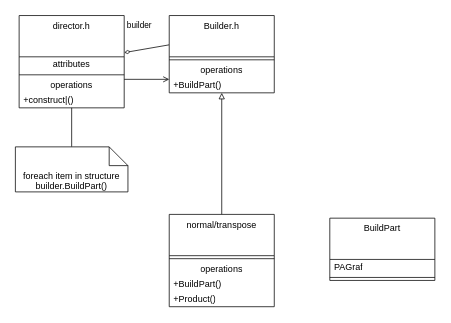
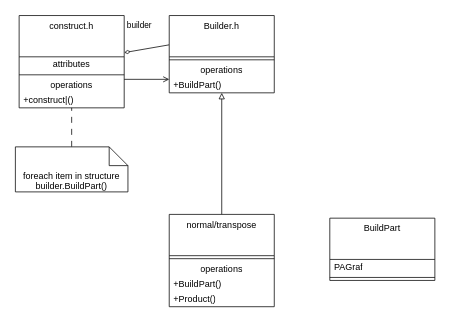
(72, 26) -> (72, 26)
(72, 126) -> (72, 126)
